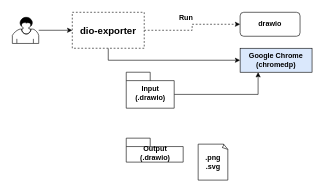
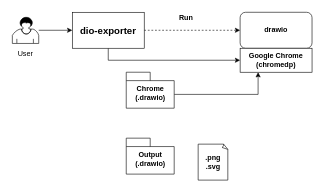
(270, 24) -> (276, 30)
(108, 30) -> (108, 30)
none -> (26, 54)
(276, 60) -> (276, 60)
(151, 93) -> (151, 93)
(155, 150) -> (150, 156)
